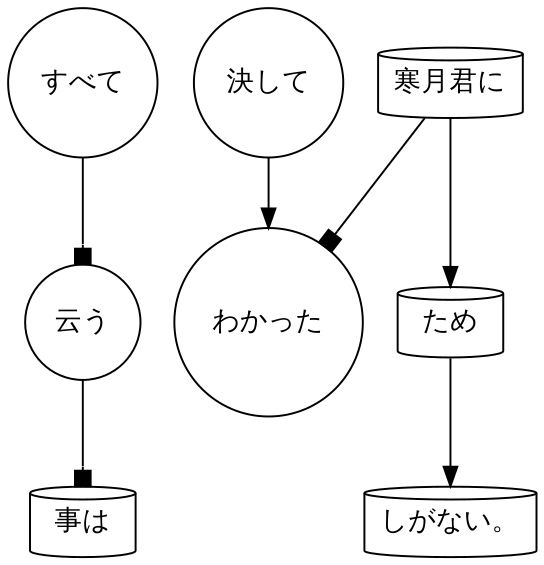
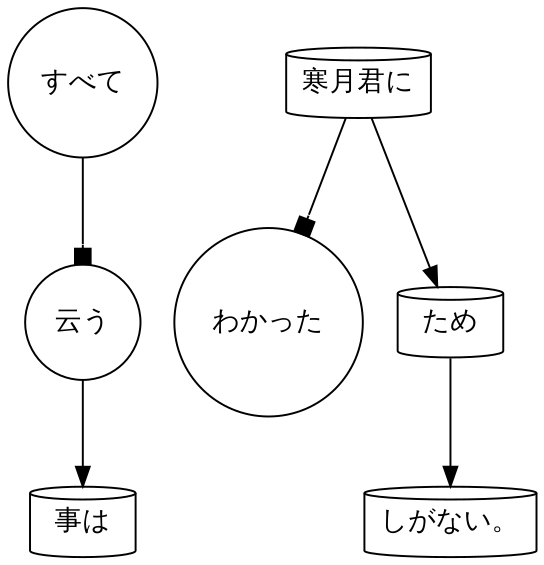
(269, 83) -> none
(83, 423) -> (83, 423)
